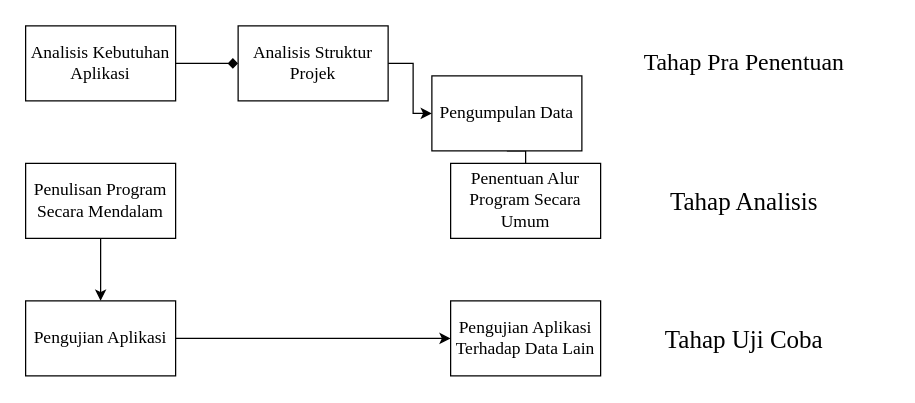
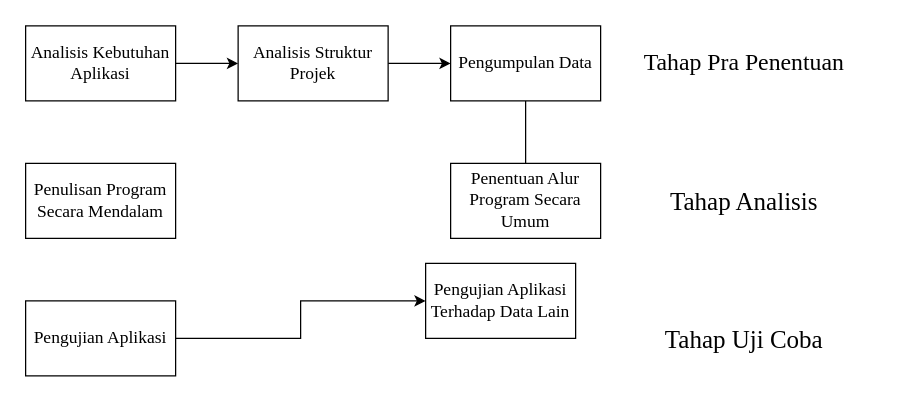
(227, 63) -> (228, 63)
(507, 113) -> (526, 63)
(101, 265) -> none
(526, 338) -> (501, 301)
